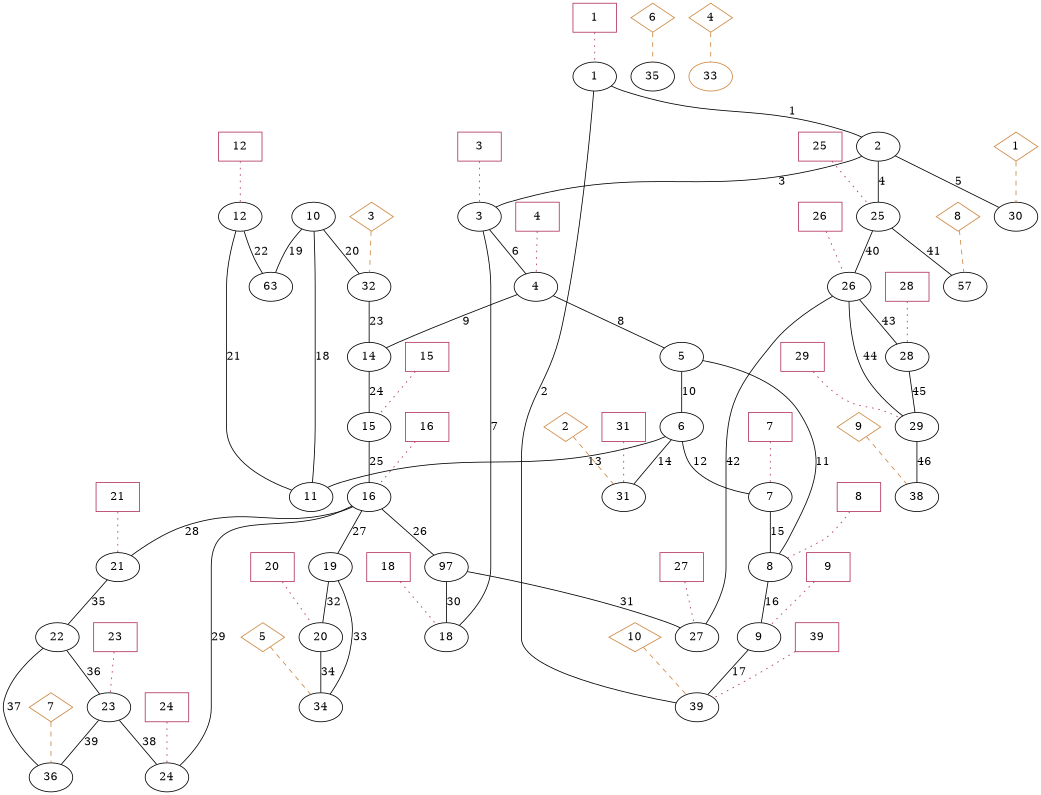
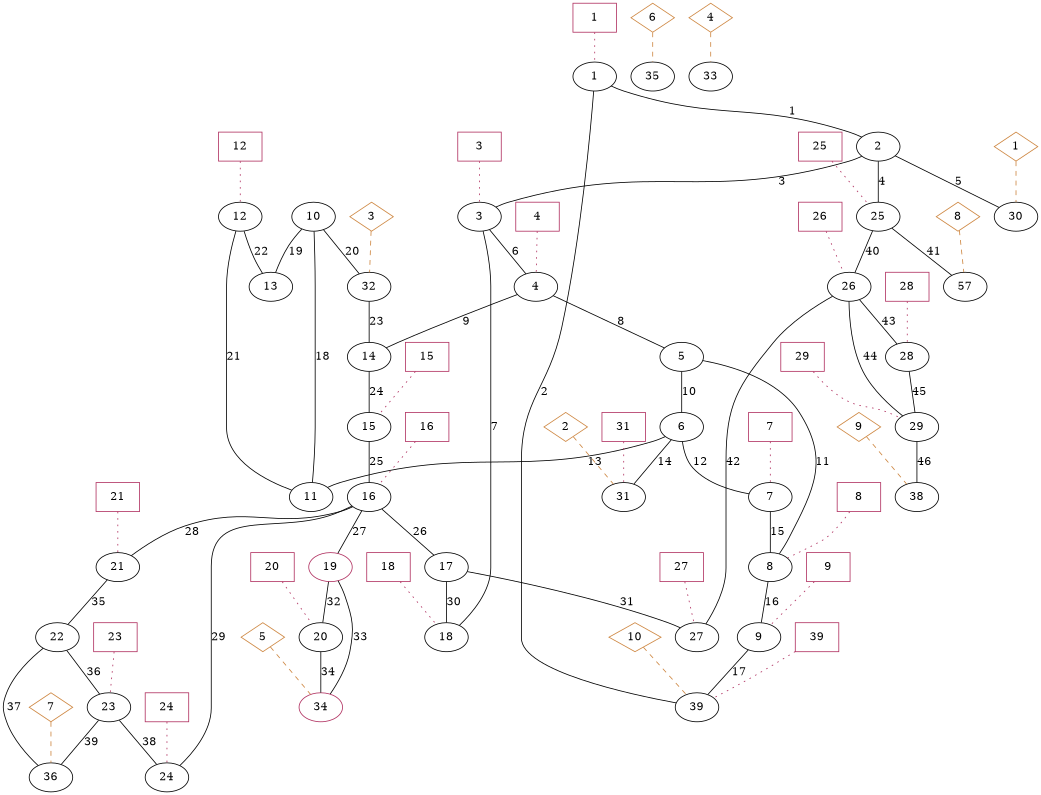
(711, 77) -> (711, 77)
(271, 287) -> (271, 287)
(330, 567) -> (330, 567)
(446, 567) -> (446, 567)
(321, 707) -> (321, 707)
